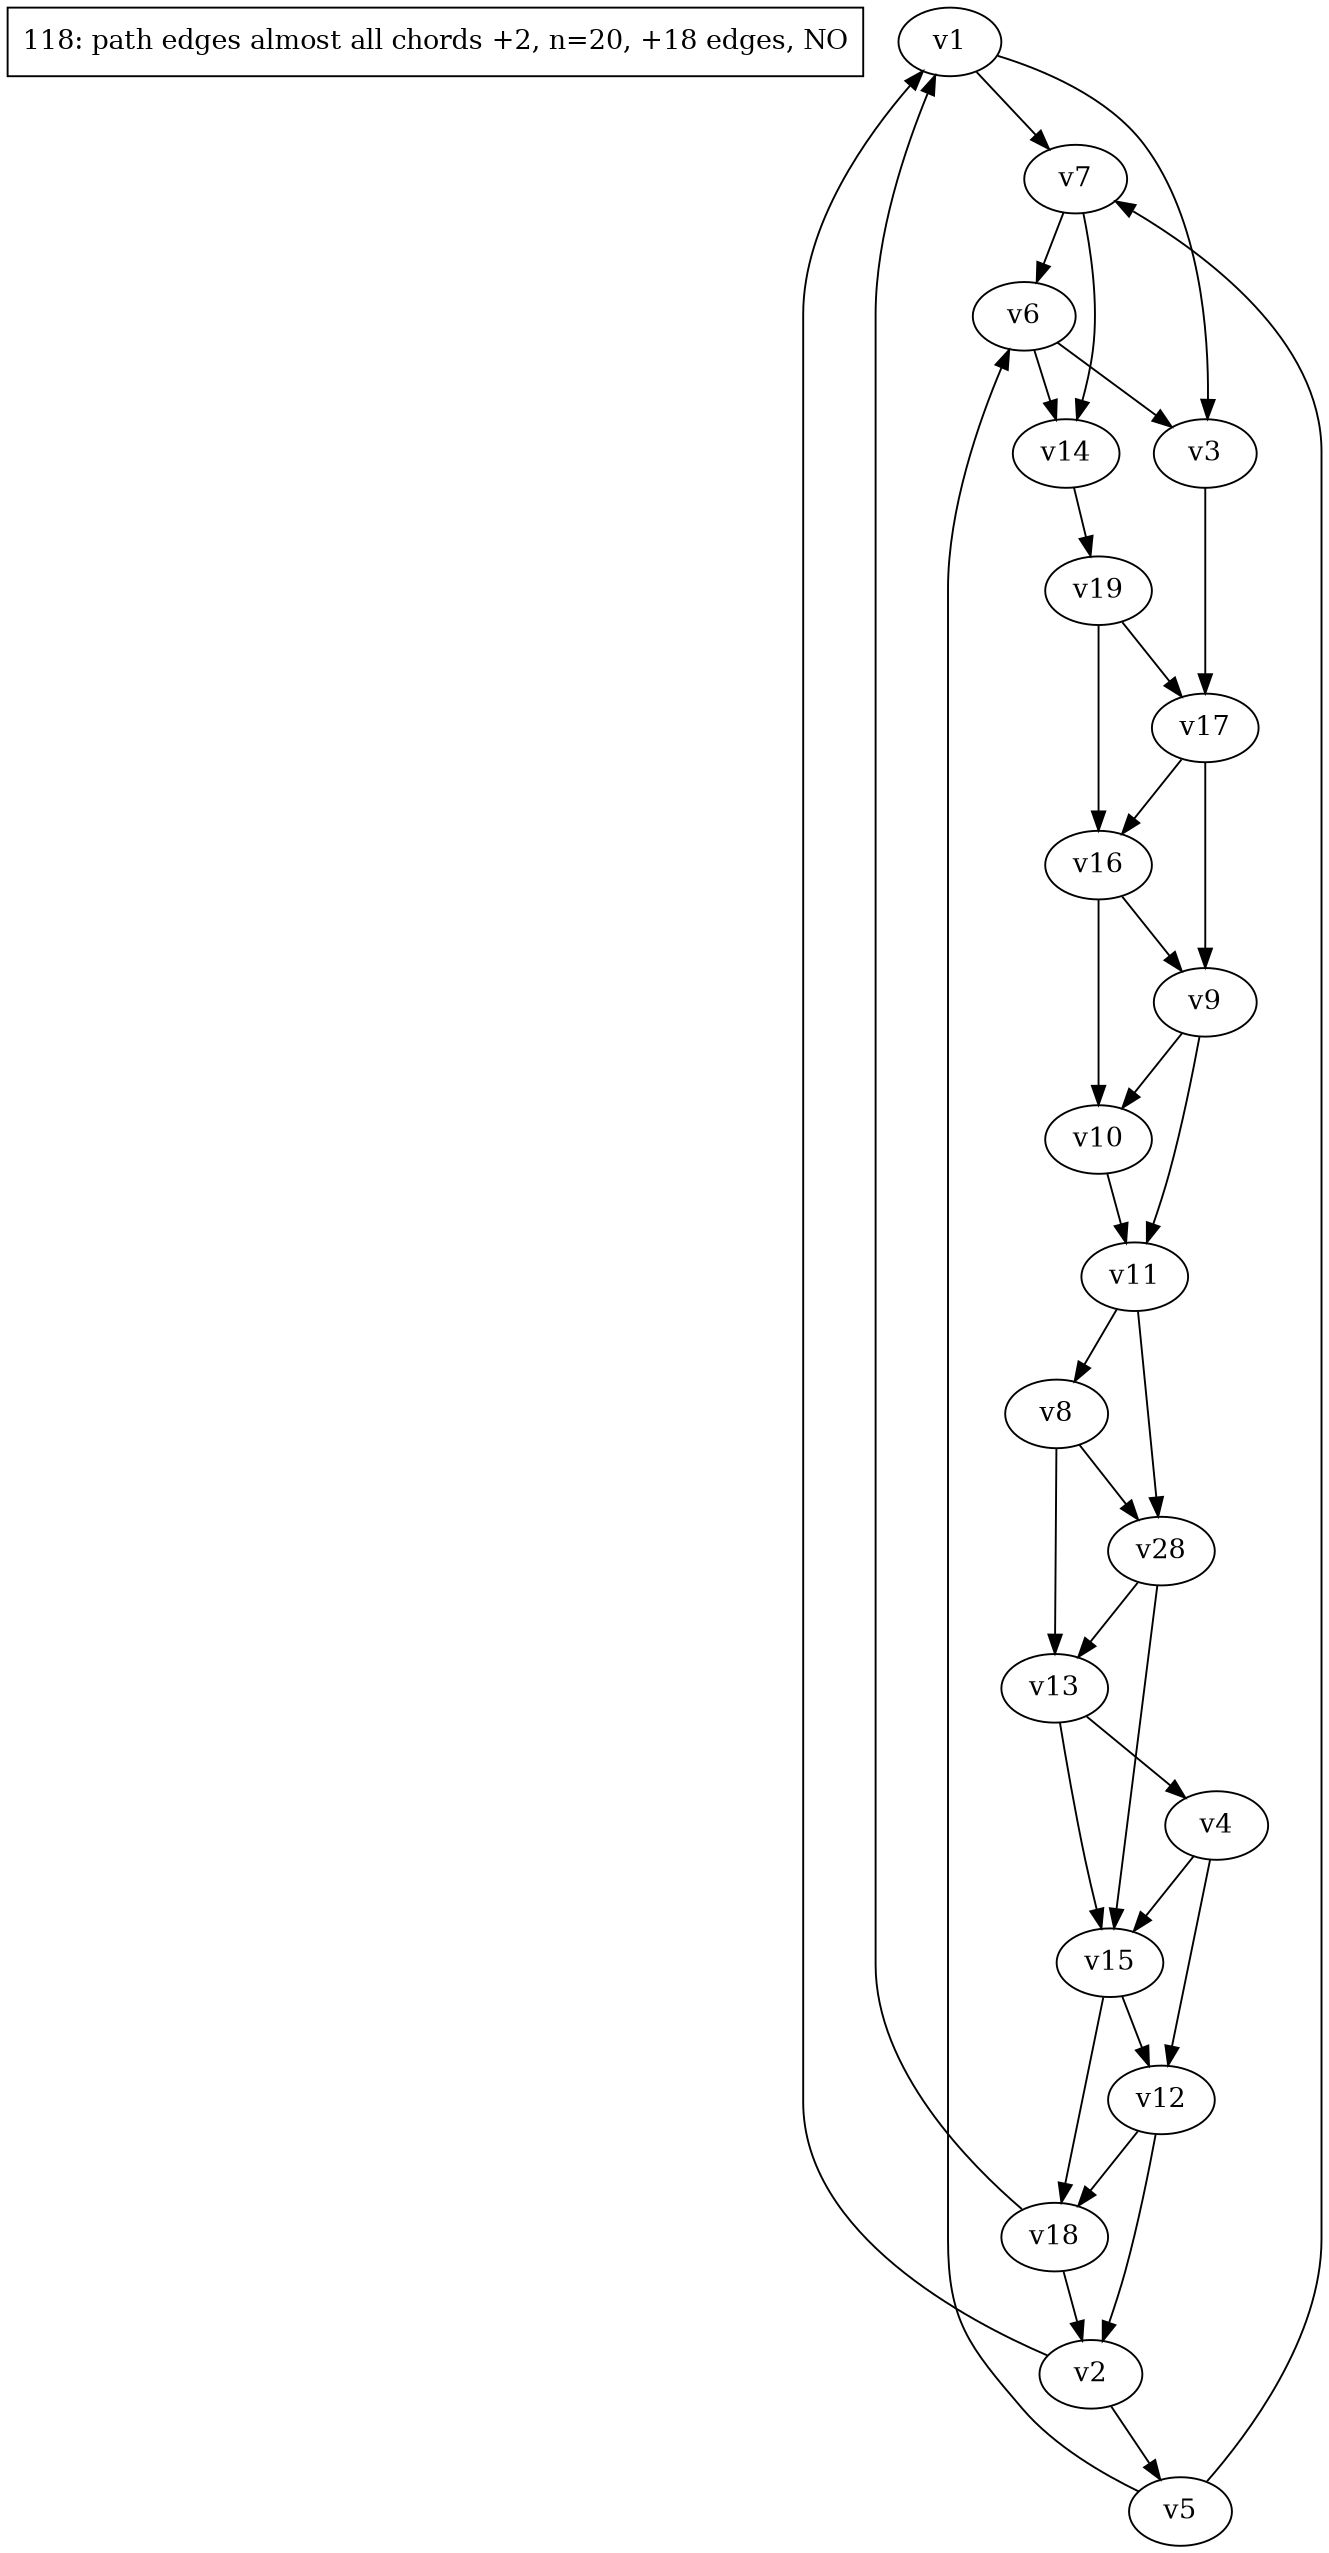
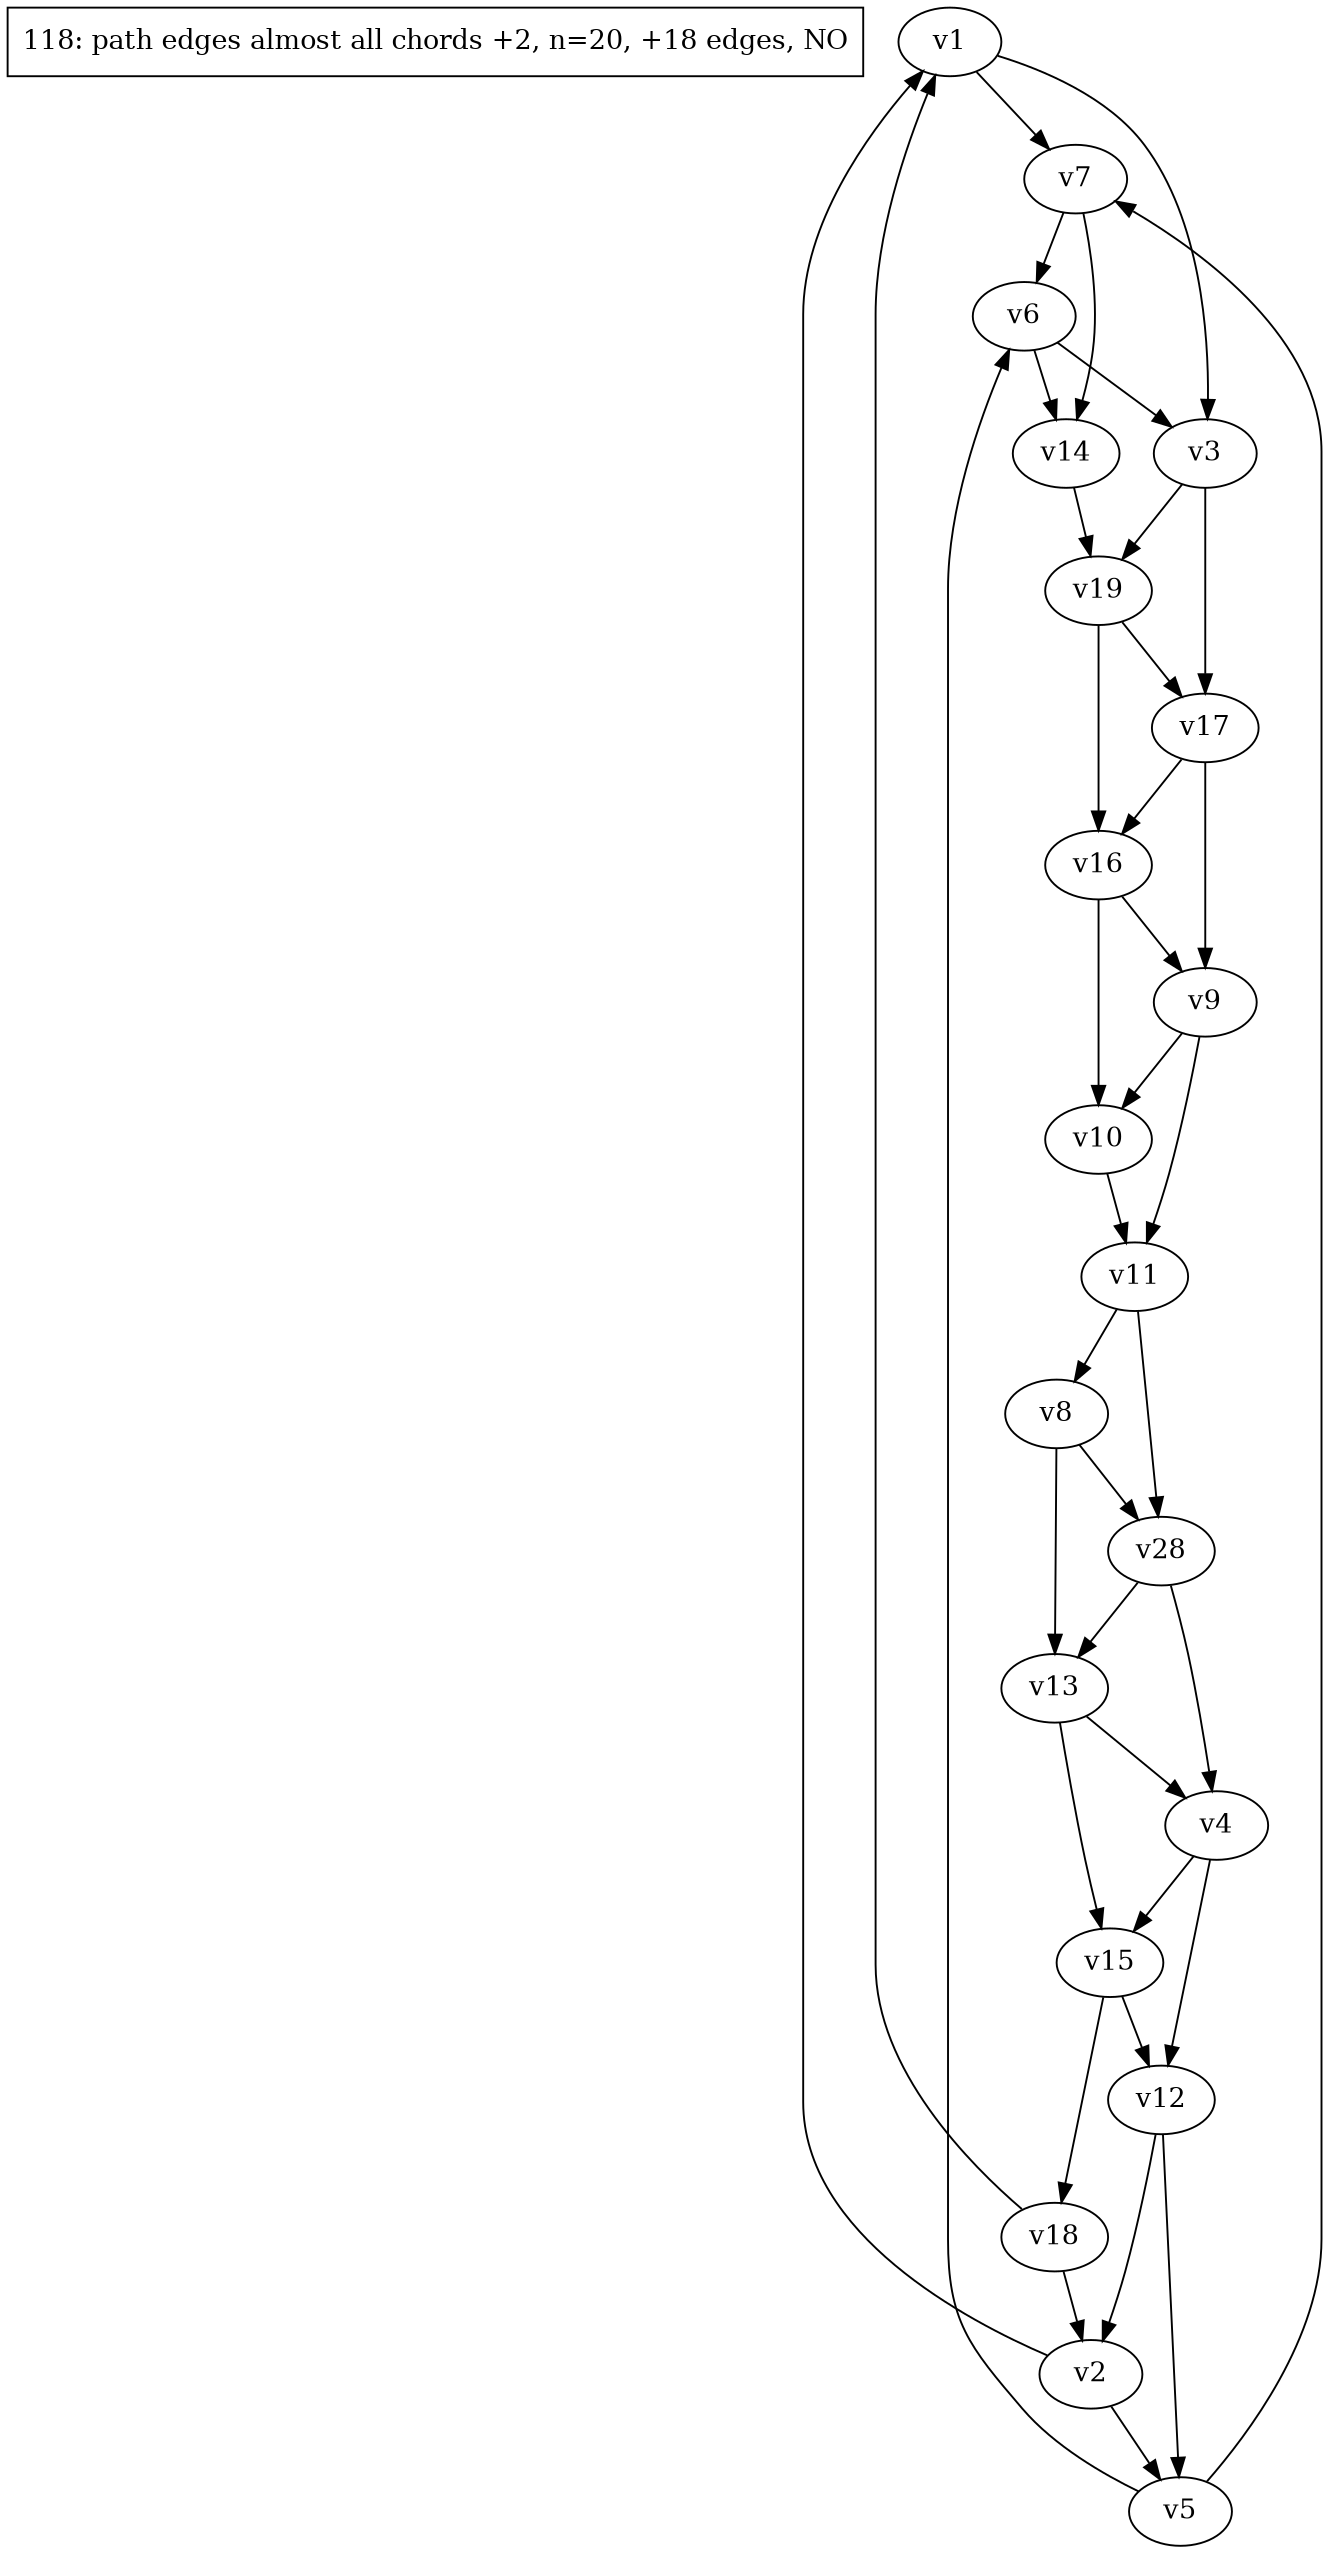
none -> (1158, 514)
(1138, 1739) -> (1193, 1678)
(1114, 2161) -> (1171, 2296)
